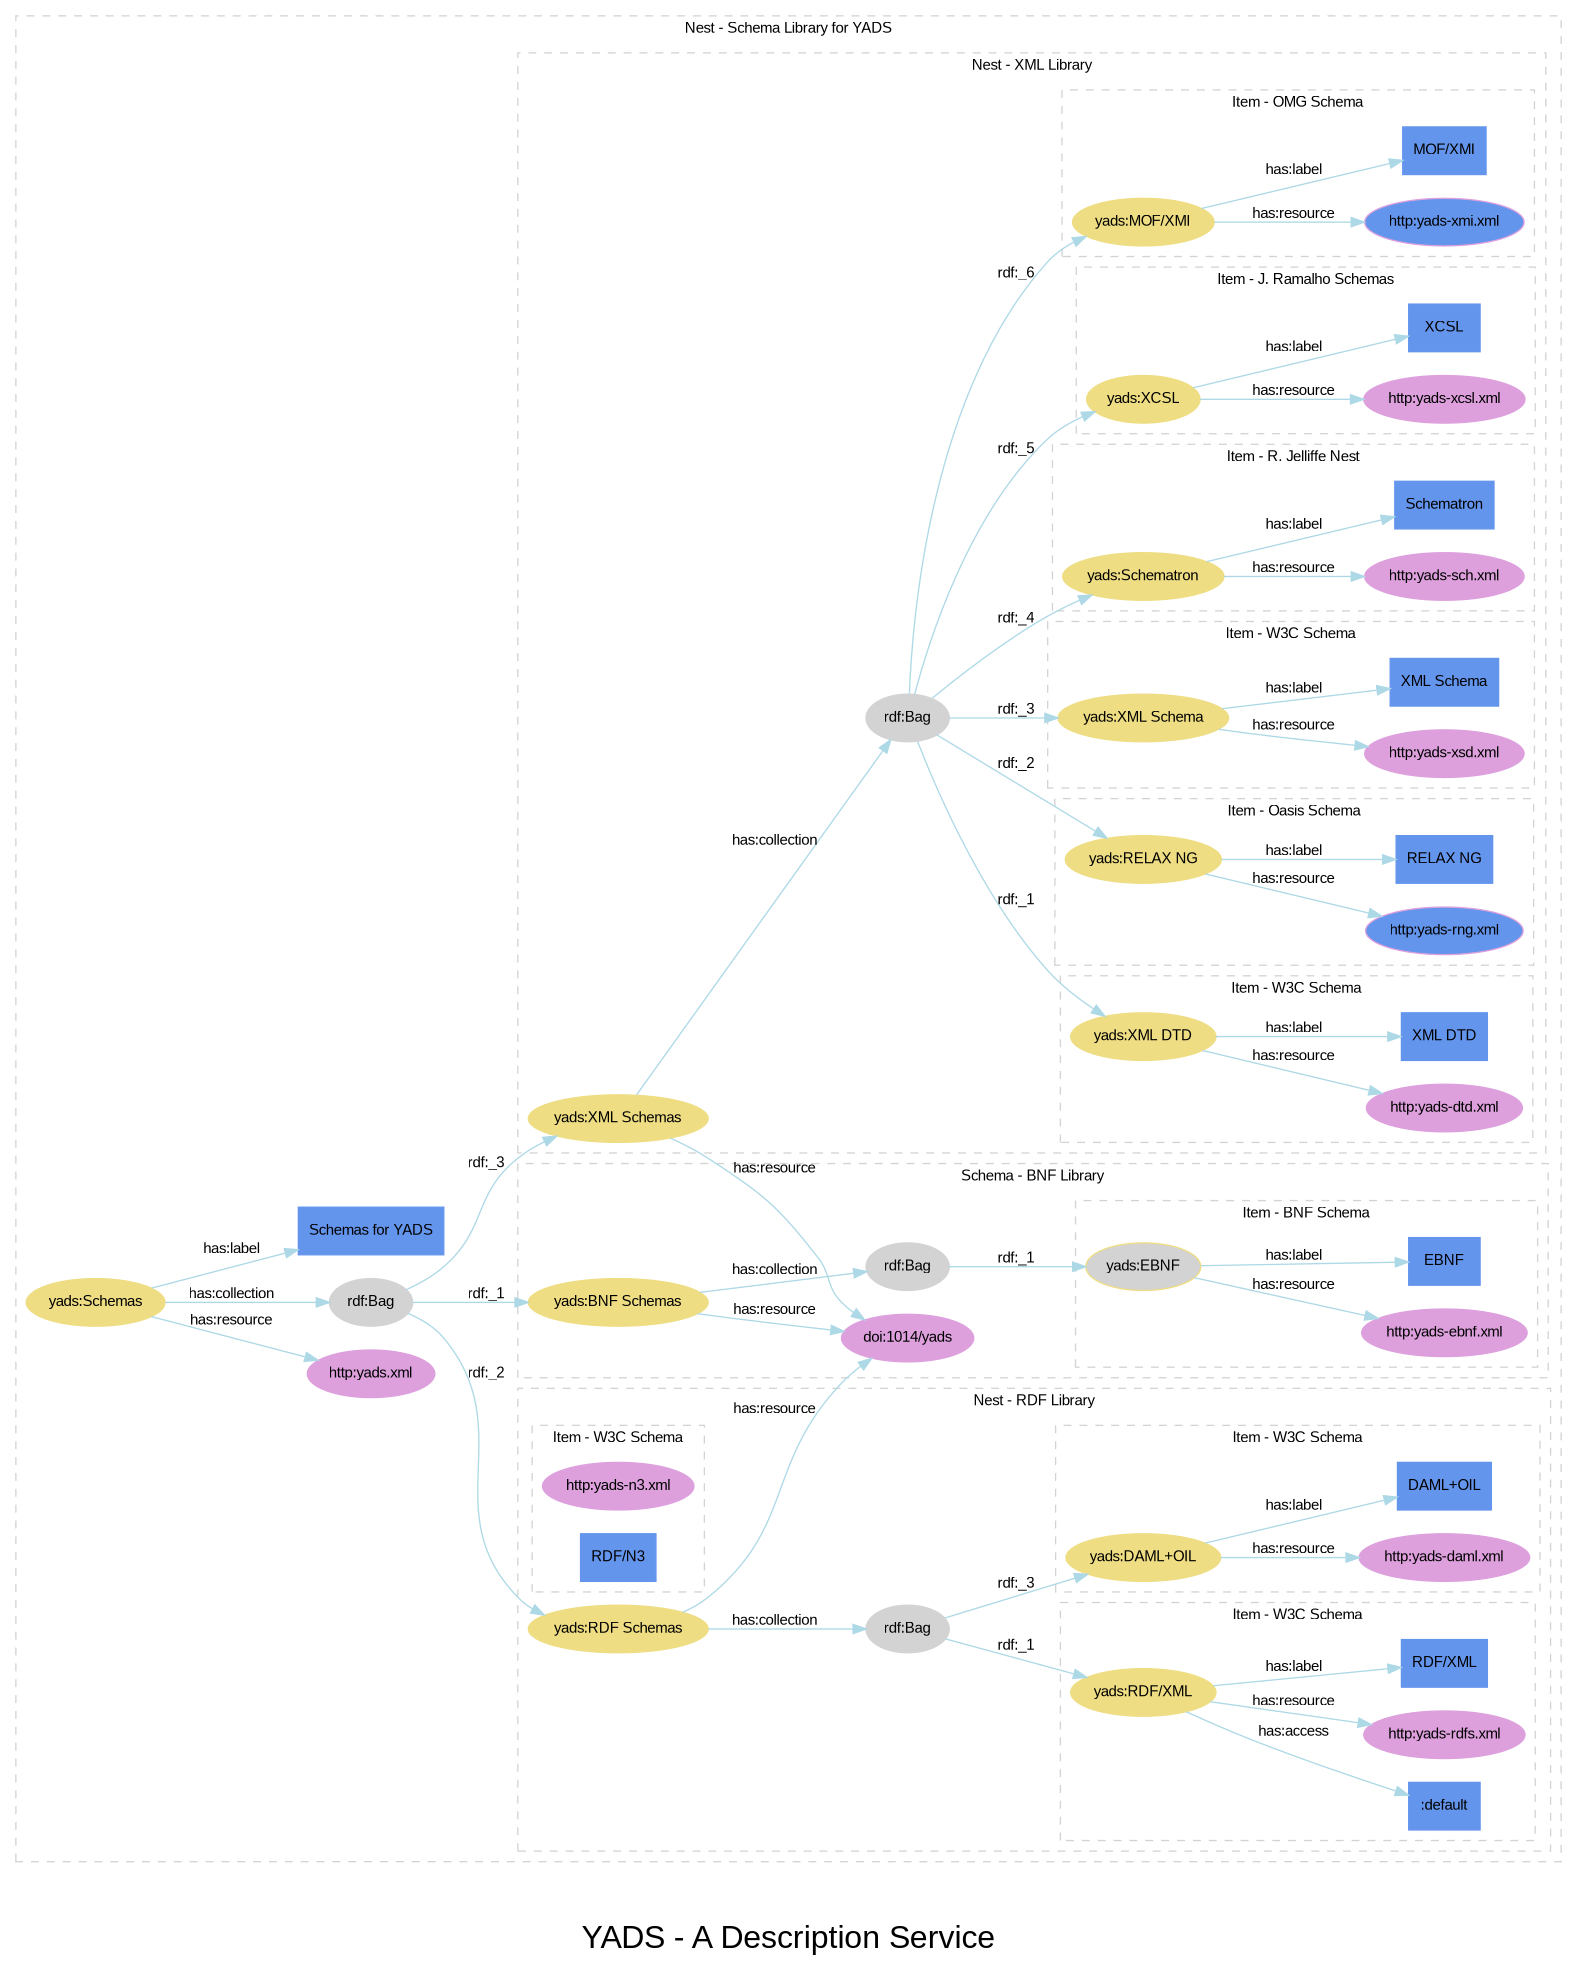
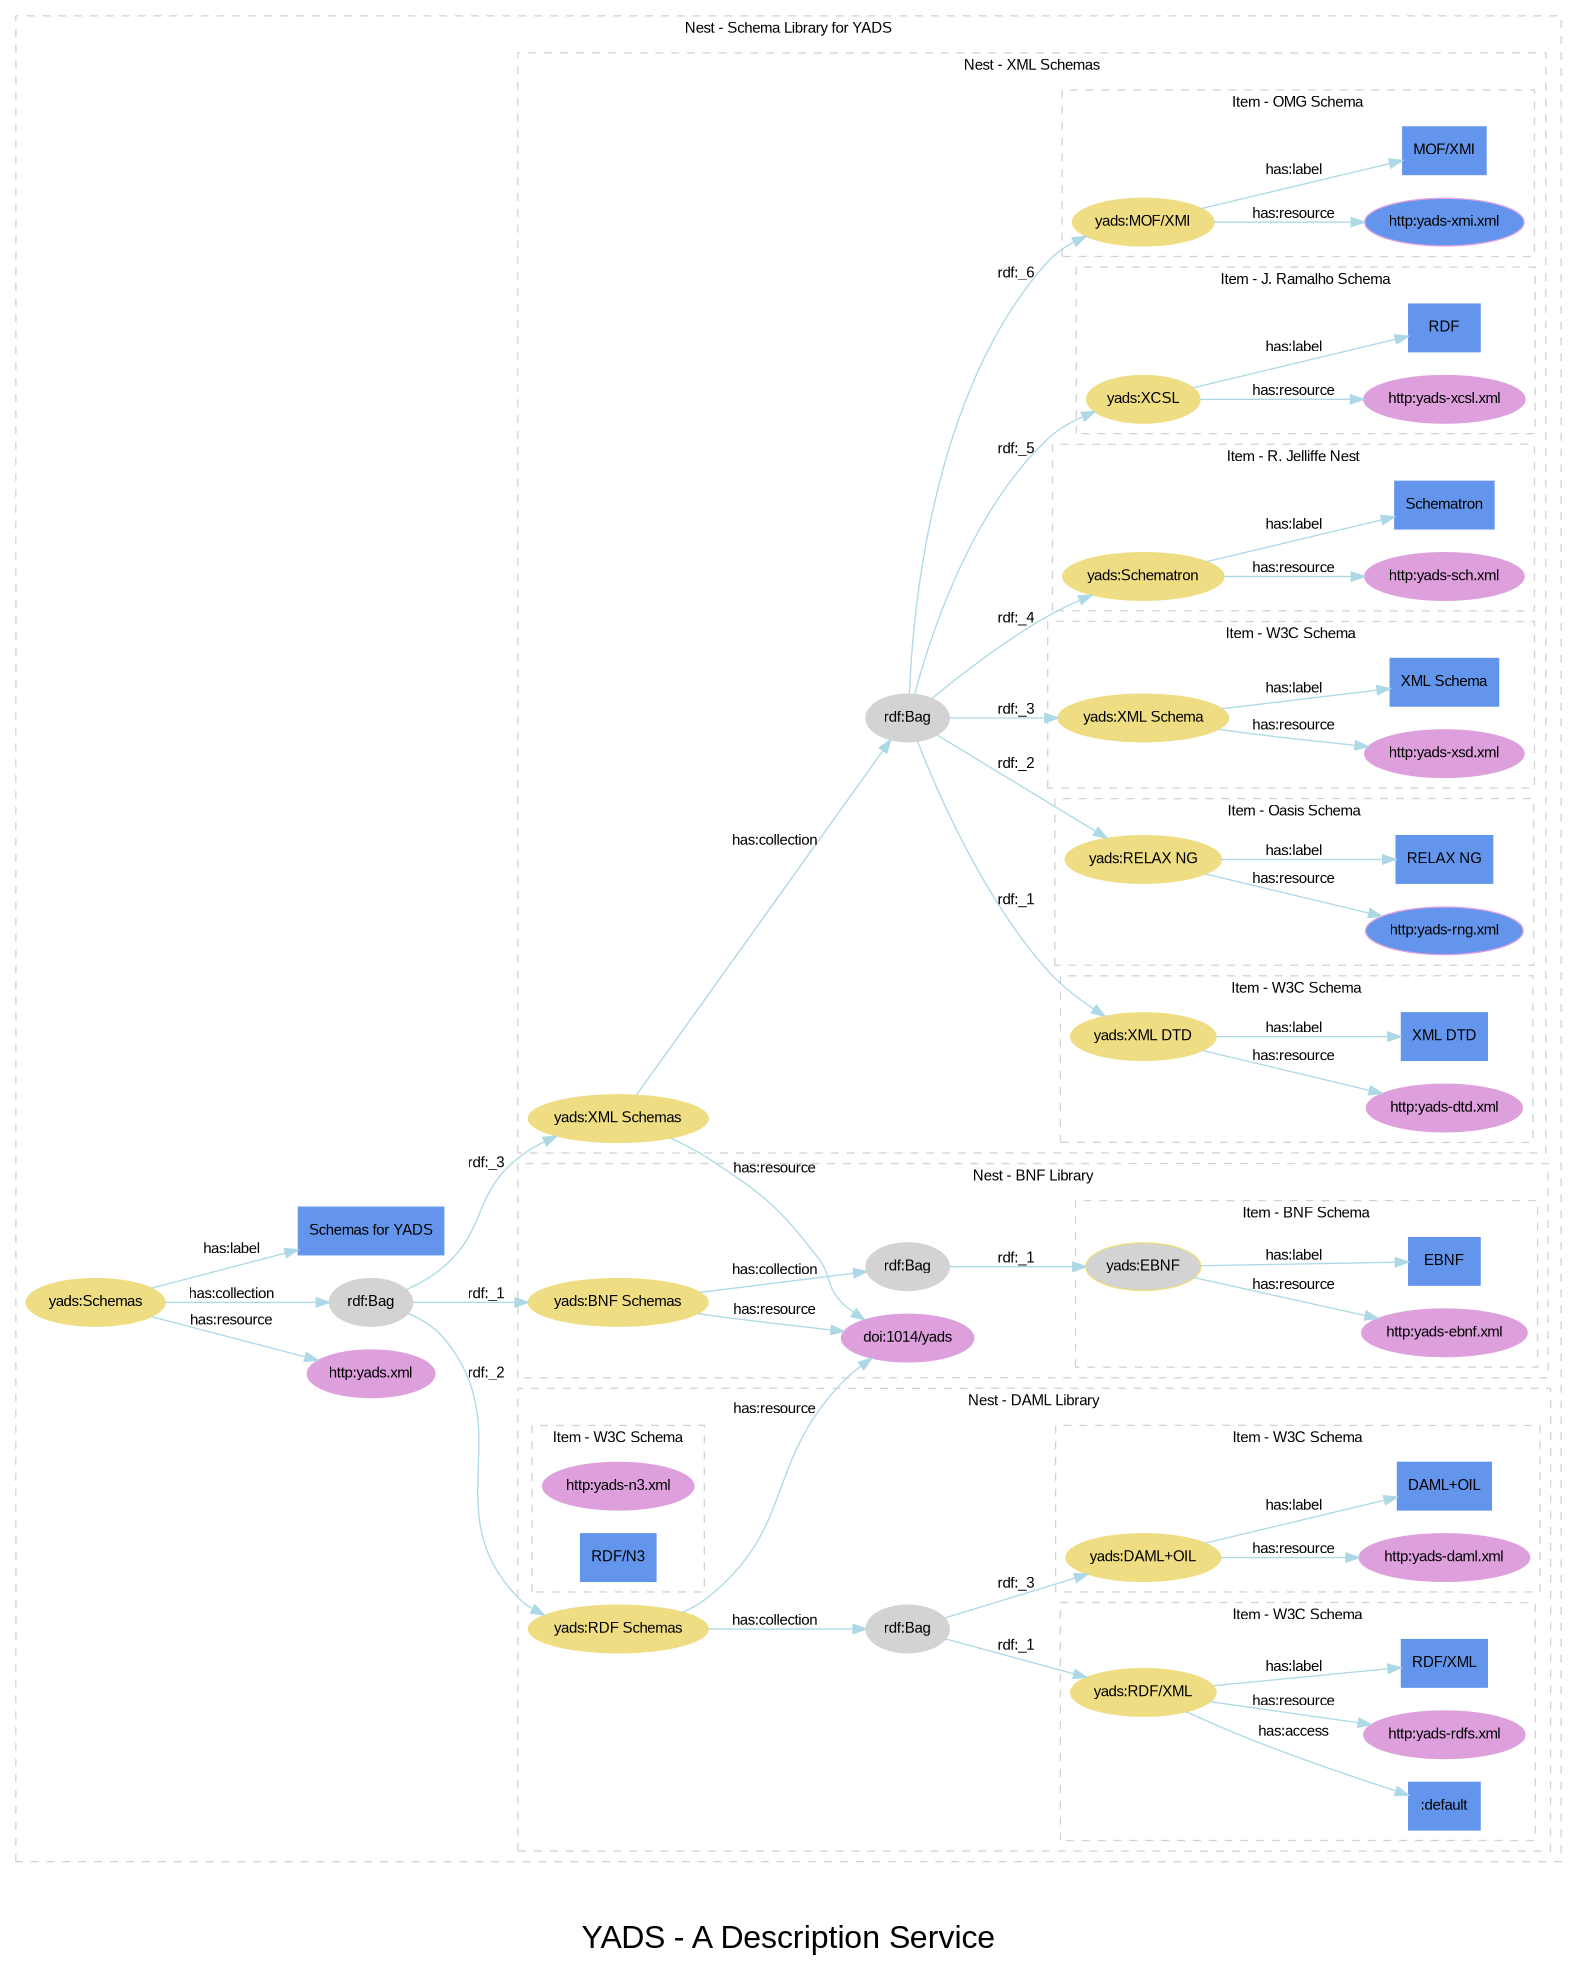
(1032, 66) -> (1032, 66)
(1306, 280) -> (1306, 280)
(1444, 328) -> (1444, 328)
(1033, 1177) -> (1033, 1177)
(1034, 1402) -> (1034, 1402)
